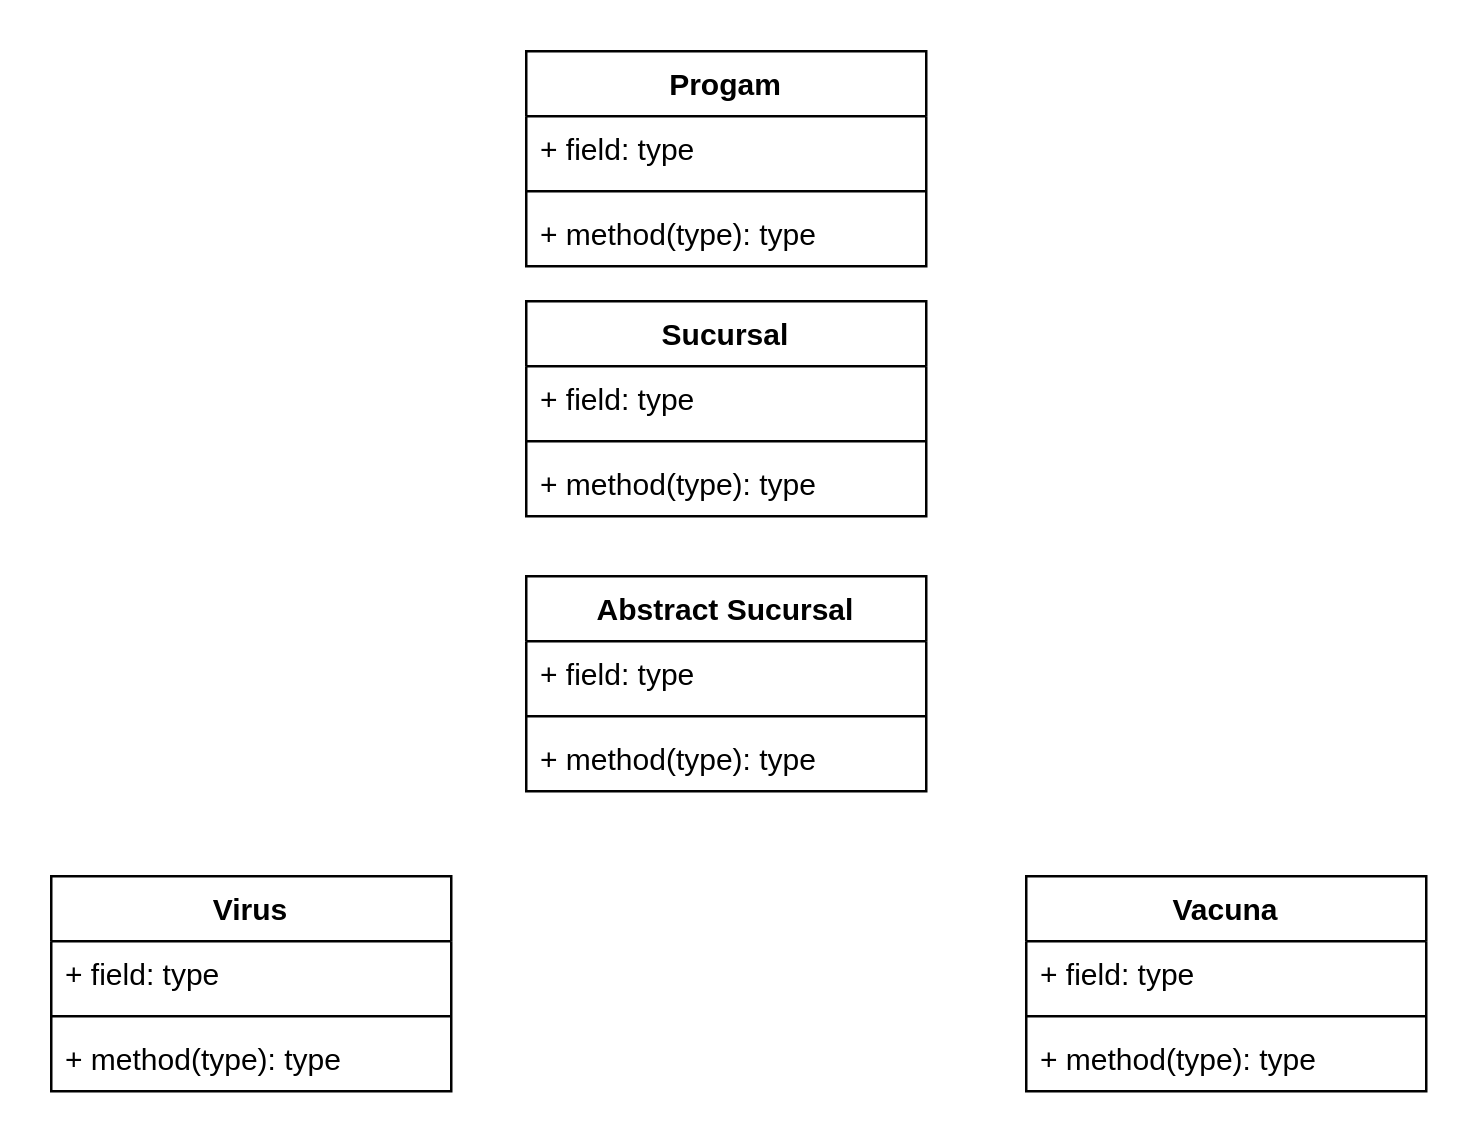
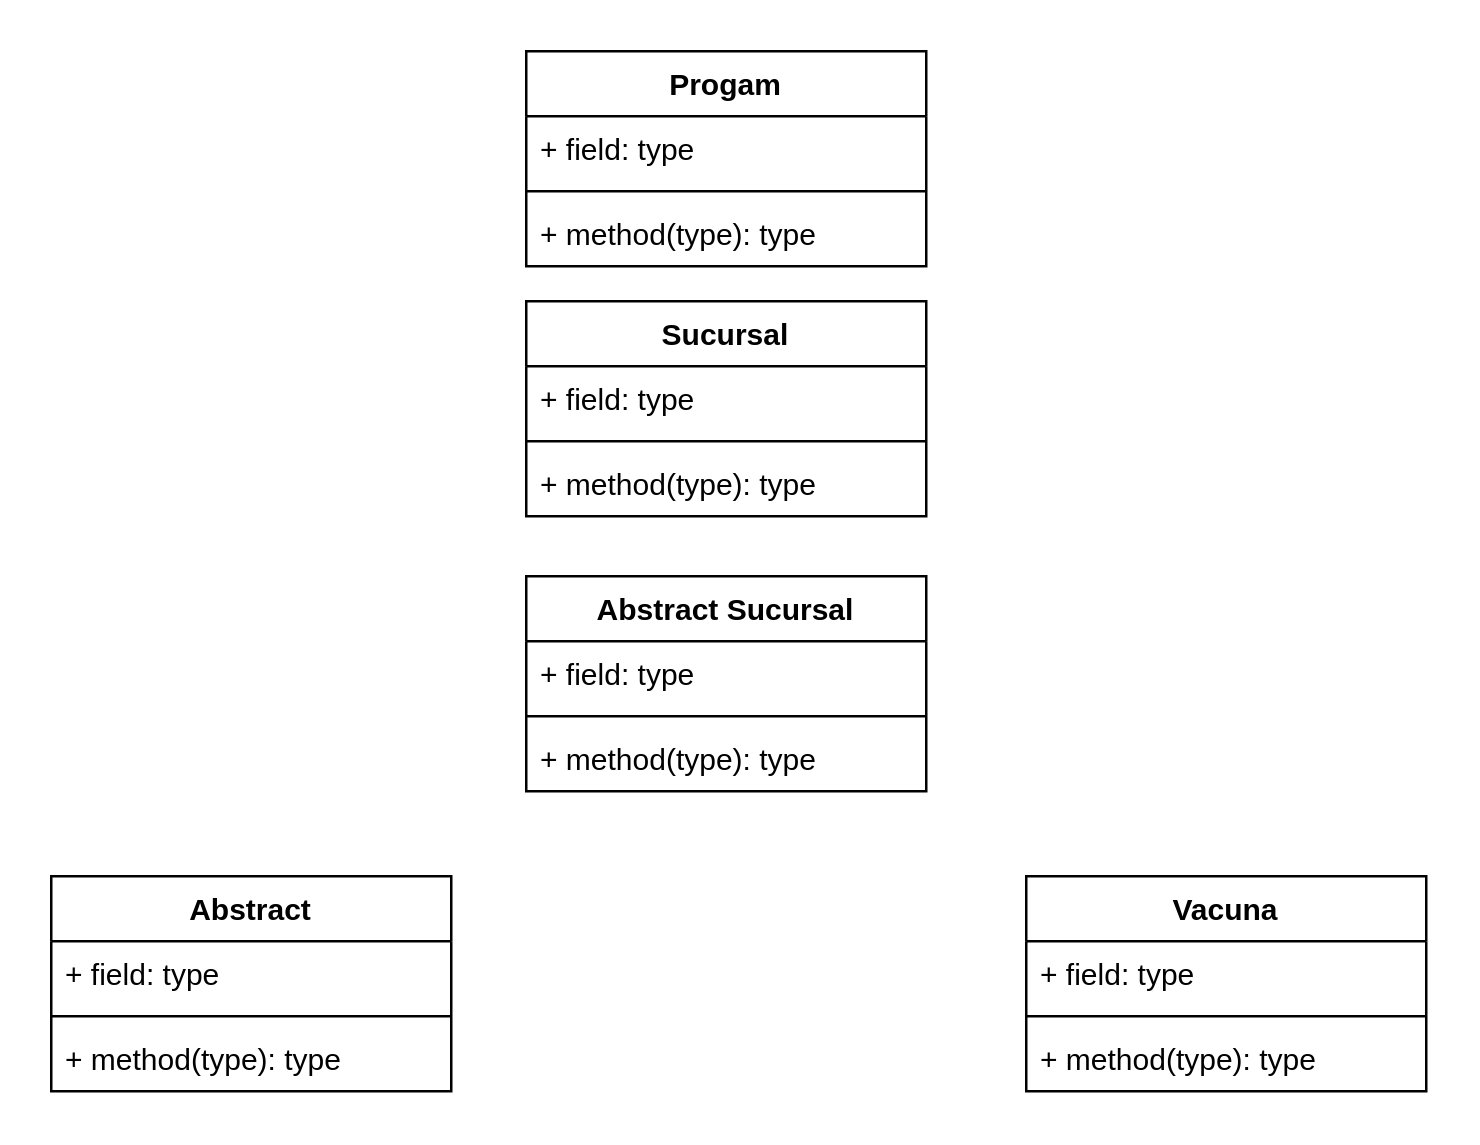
(251, 912) -> (251, 912)
